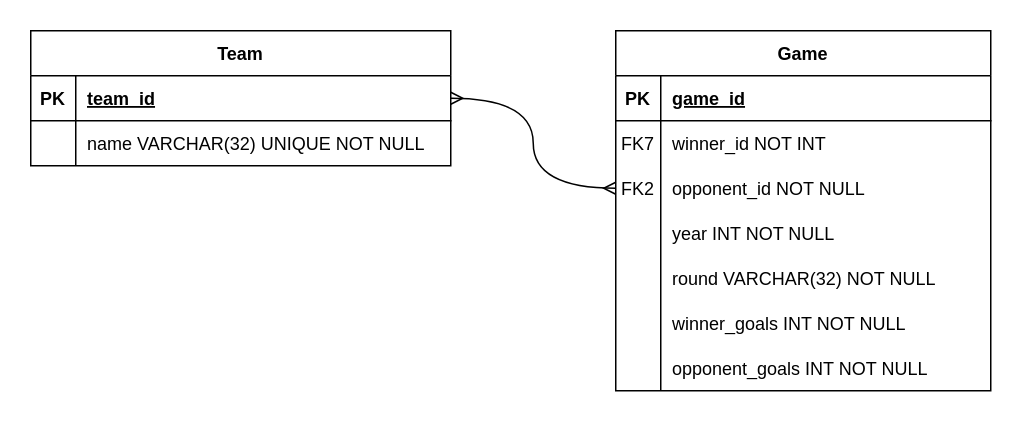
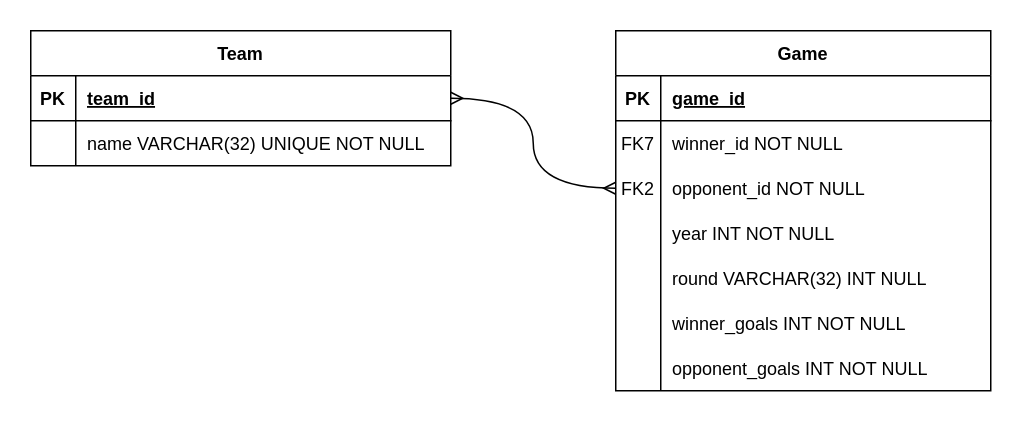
(748, 144) -> (753, 144)
(796, 279) -> (796, 279)
